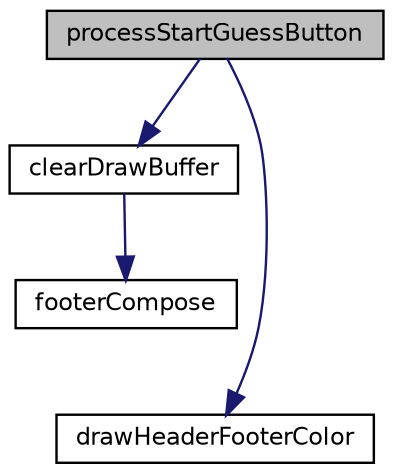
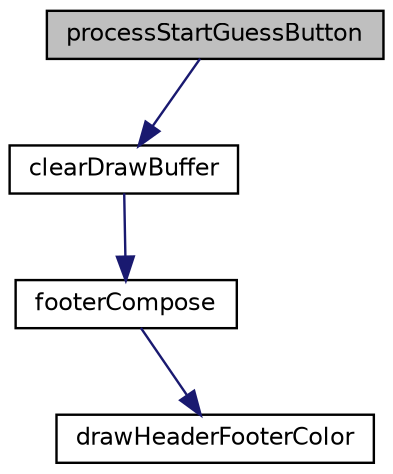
(267, 224) -> (164, 361)
